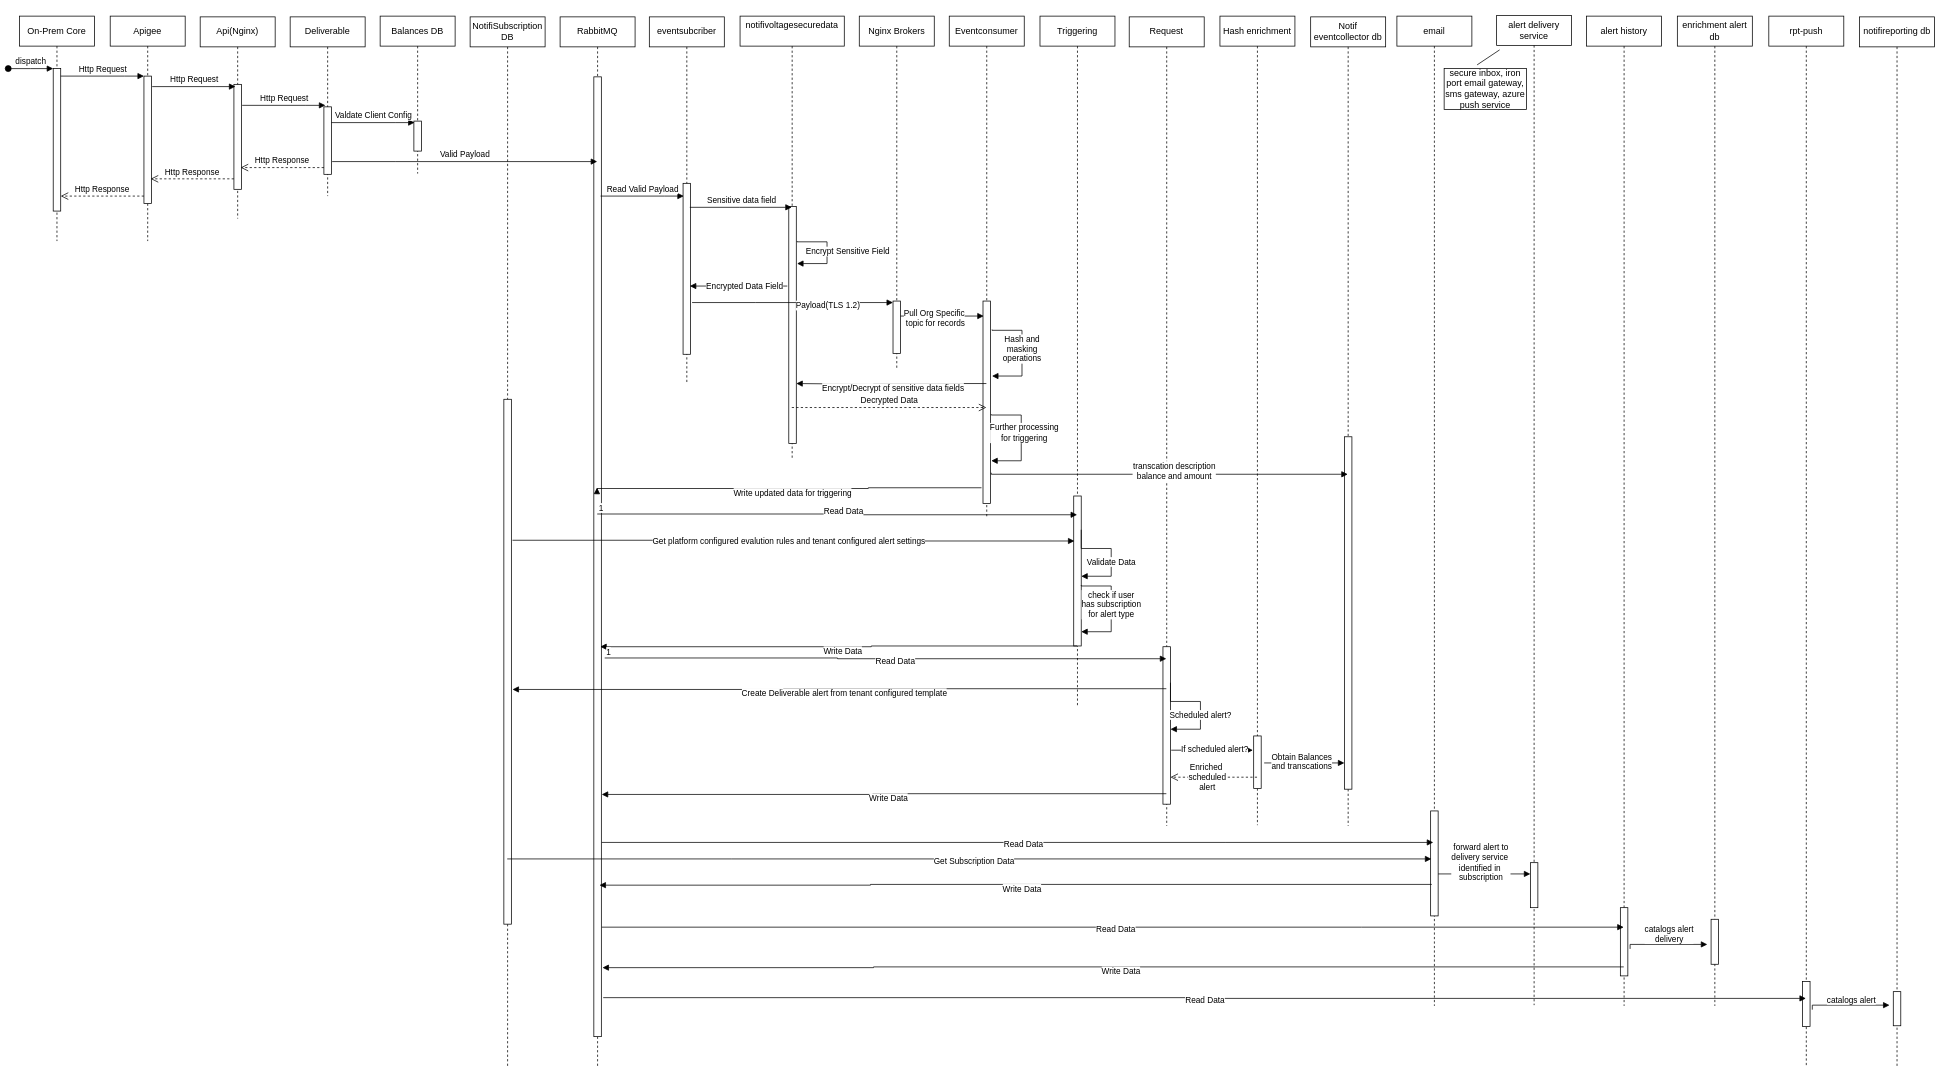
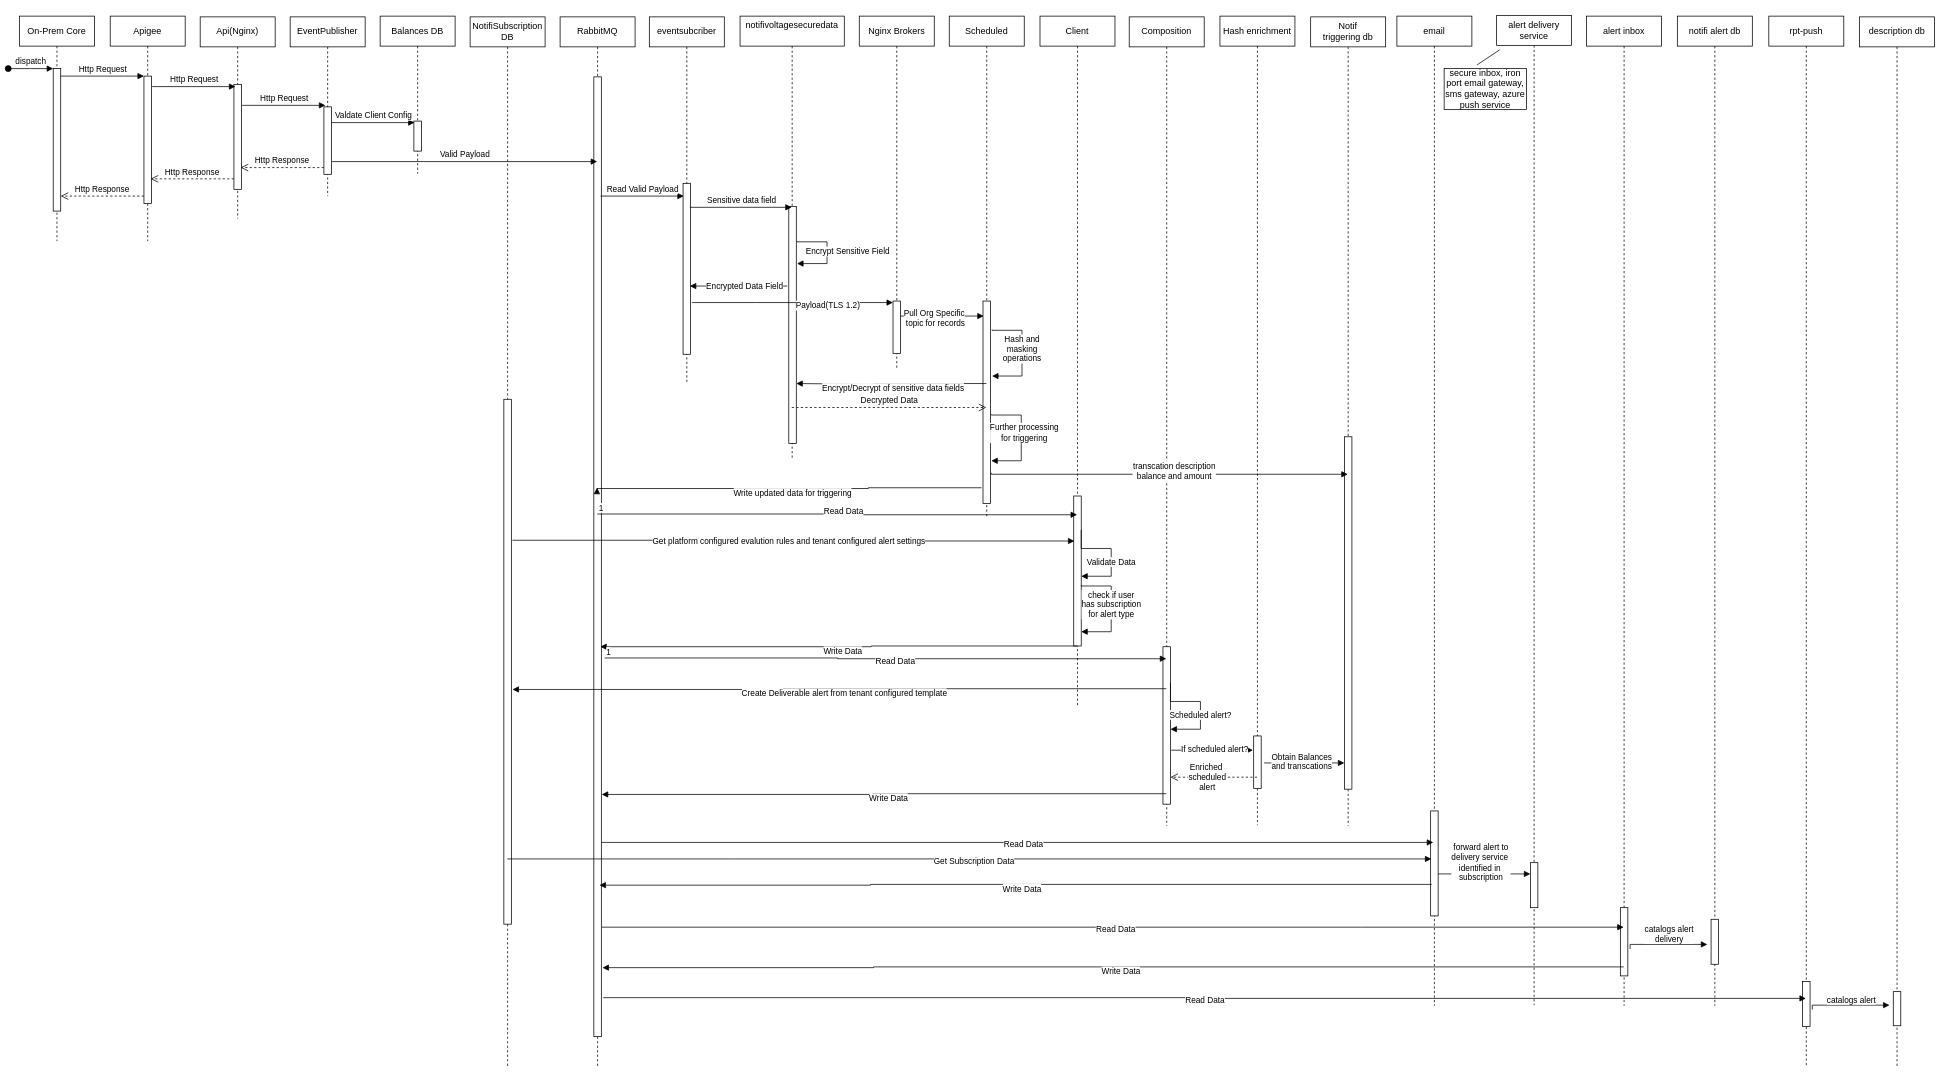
(987, 31) -> (987, 31)
(1077, 31) -> (1077, 31)
(1624, 31) -> (1624, 31)
(1715, 31) -> (1715, 31)
(327, 32) -> (327, 32)
(1167, 32) -> (1167, 32)
(1348, 32) -> (1348, 32)
(1897, 32) -> (1897, 32)
